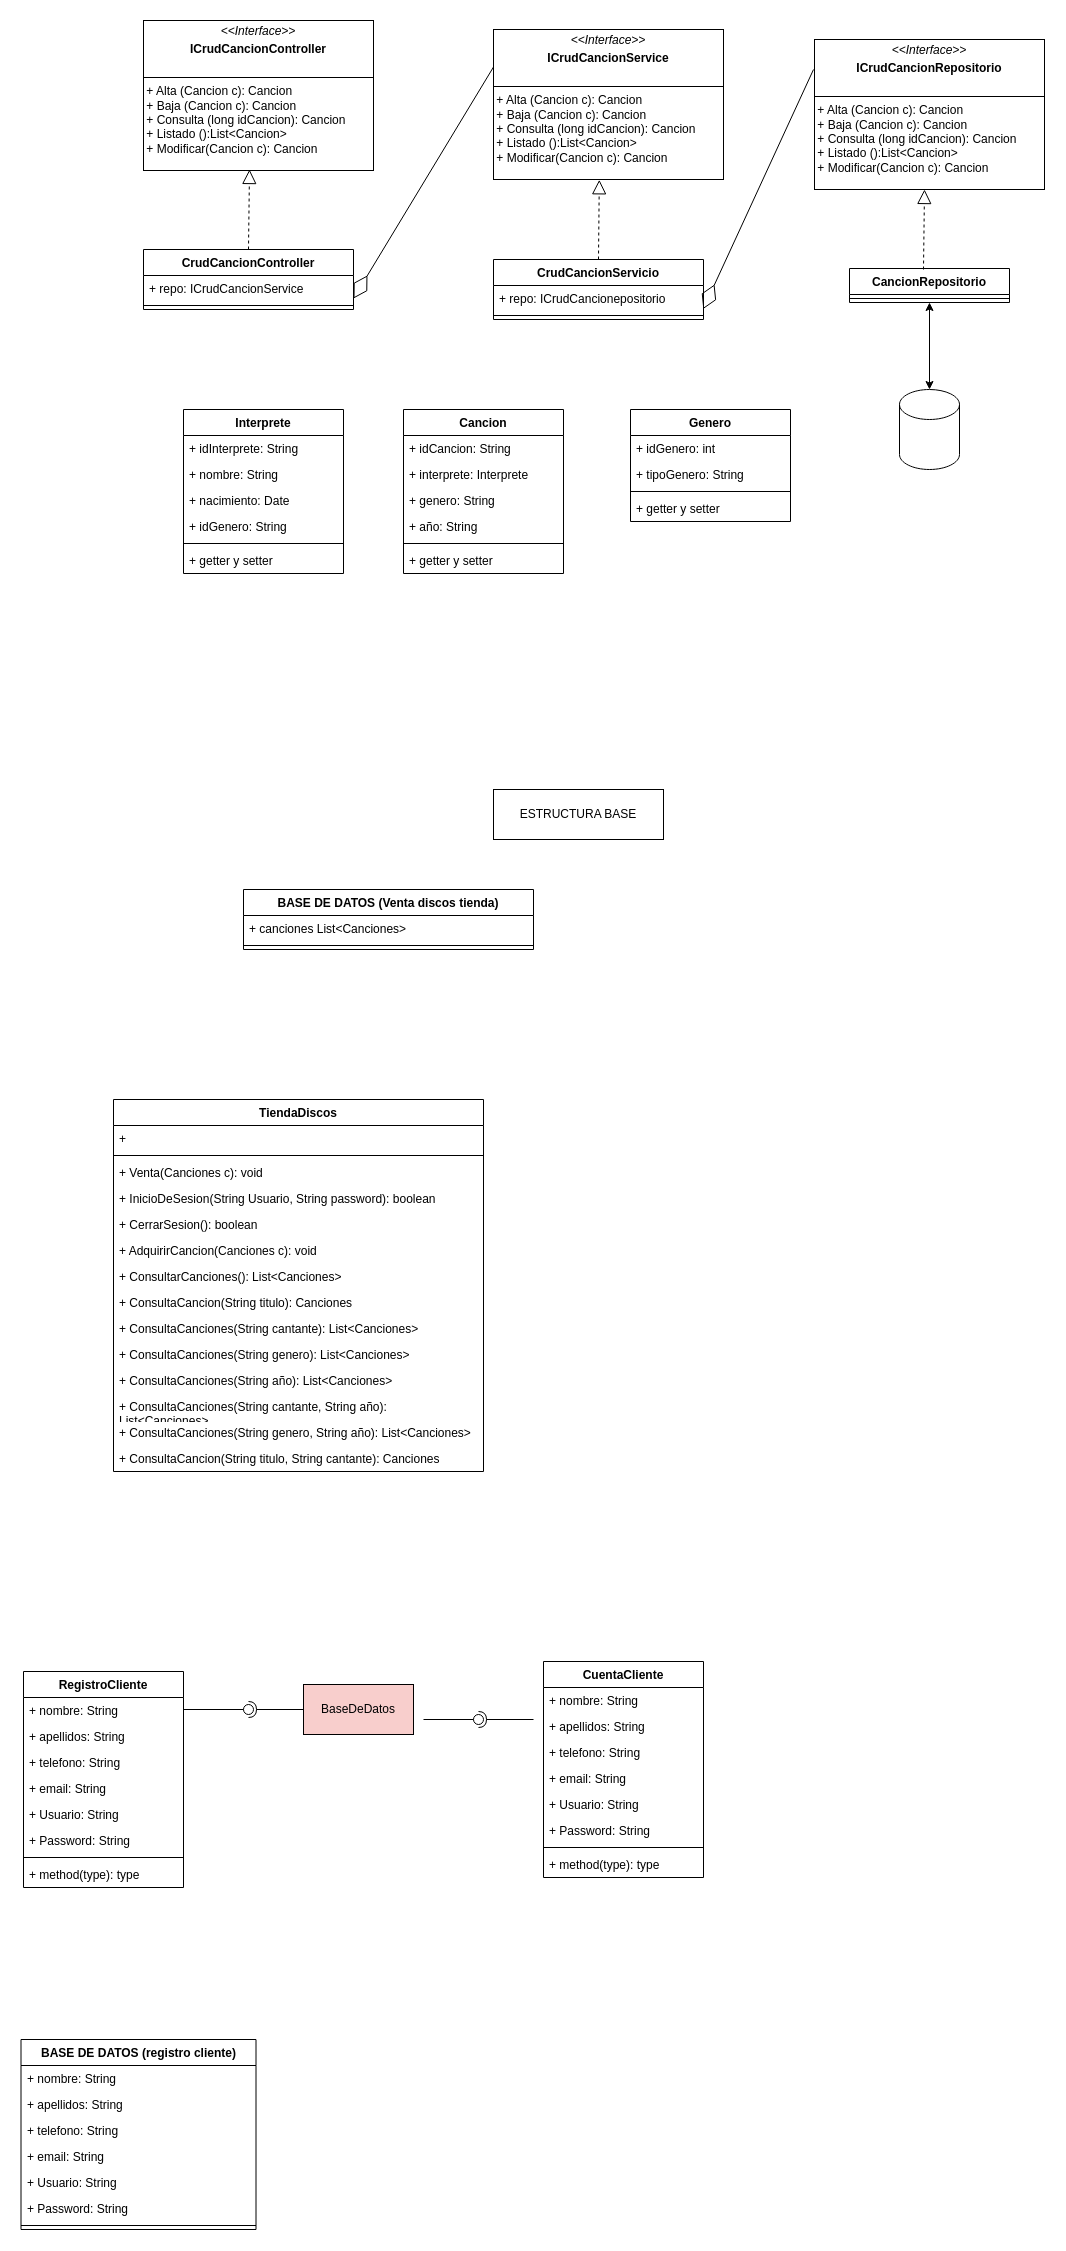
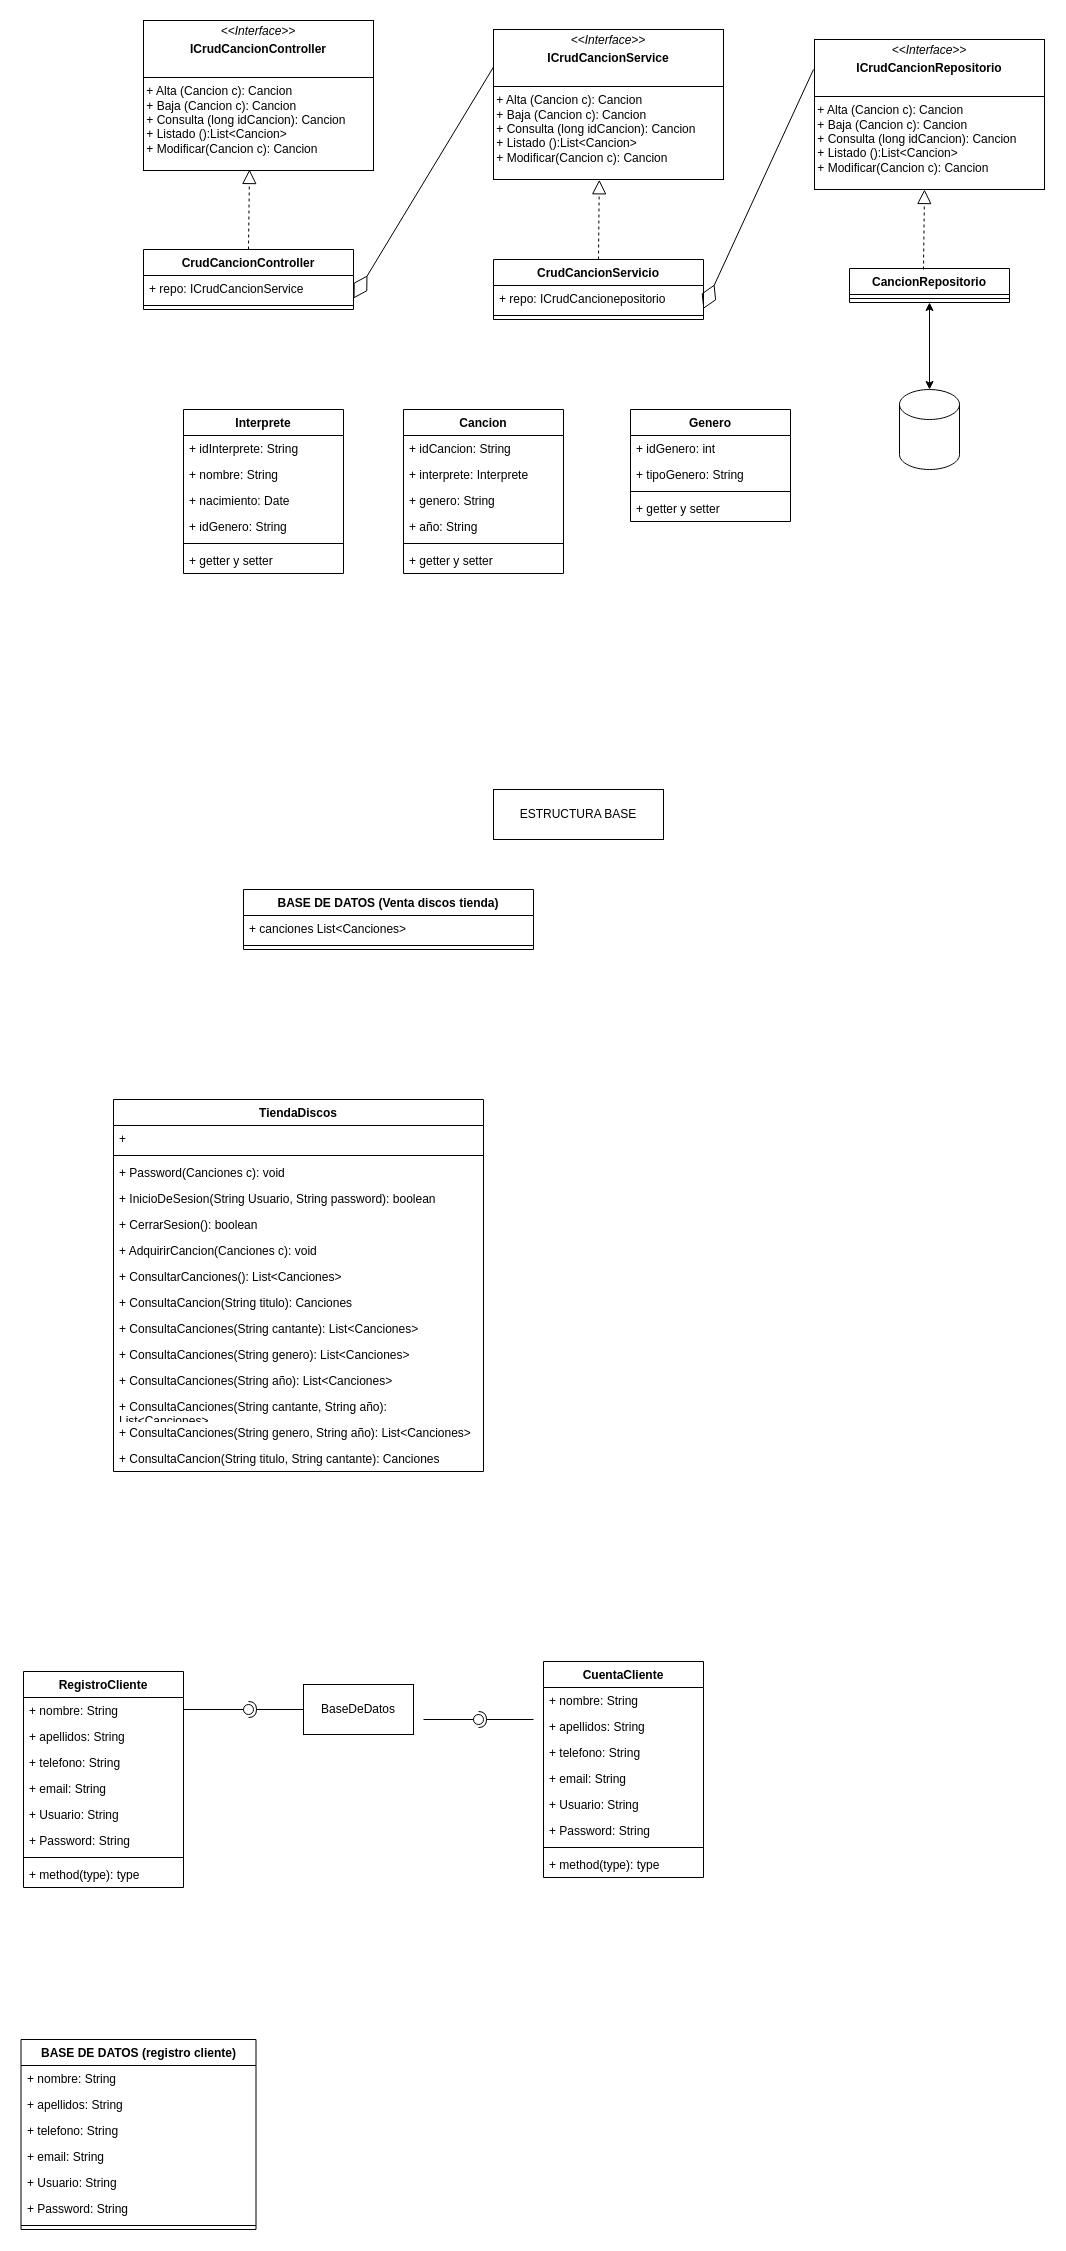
(198, 1174) -> (208, 1174)
(359, 1710) -> (359, 1710)
